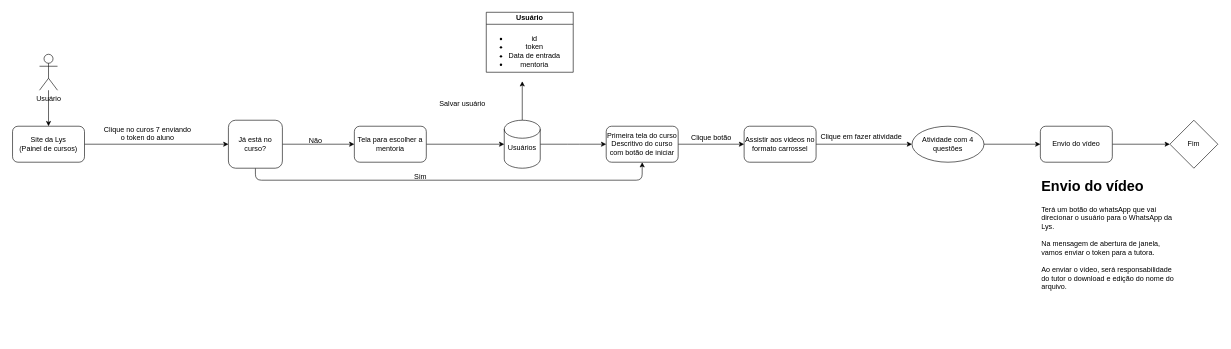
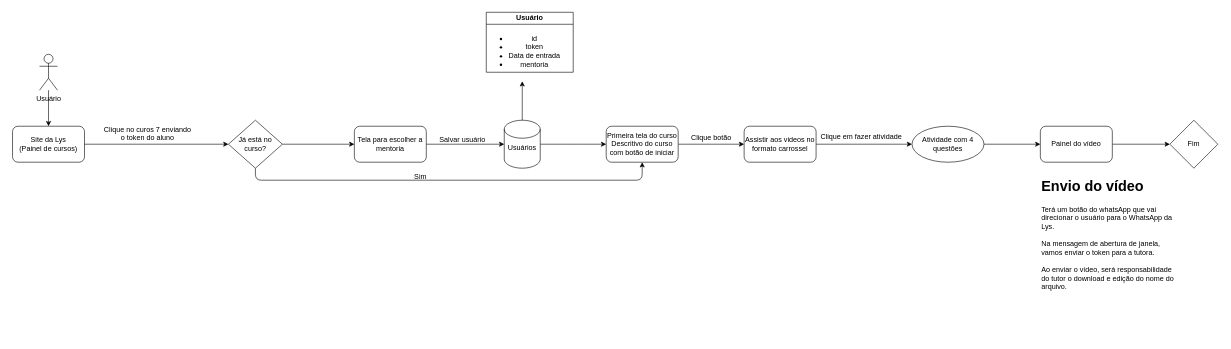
(462, 108) -> (462, 144)
(315, 141) -> none
(255, 144) -> (255, 144)
(1077, 144) -> (1077, 144)
